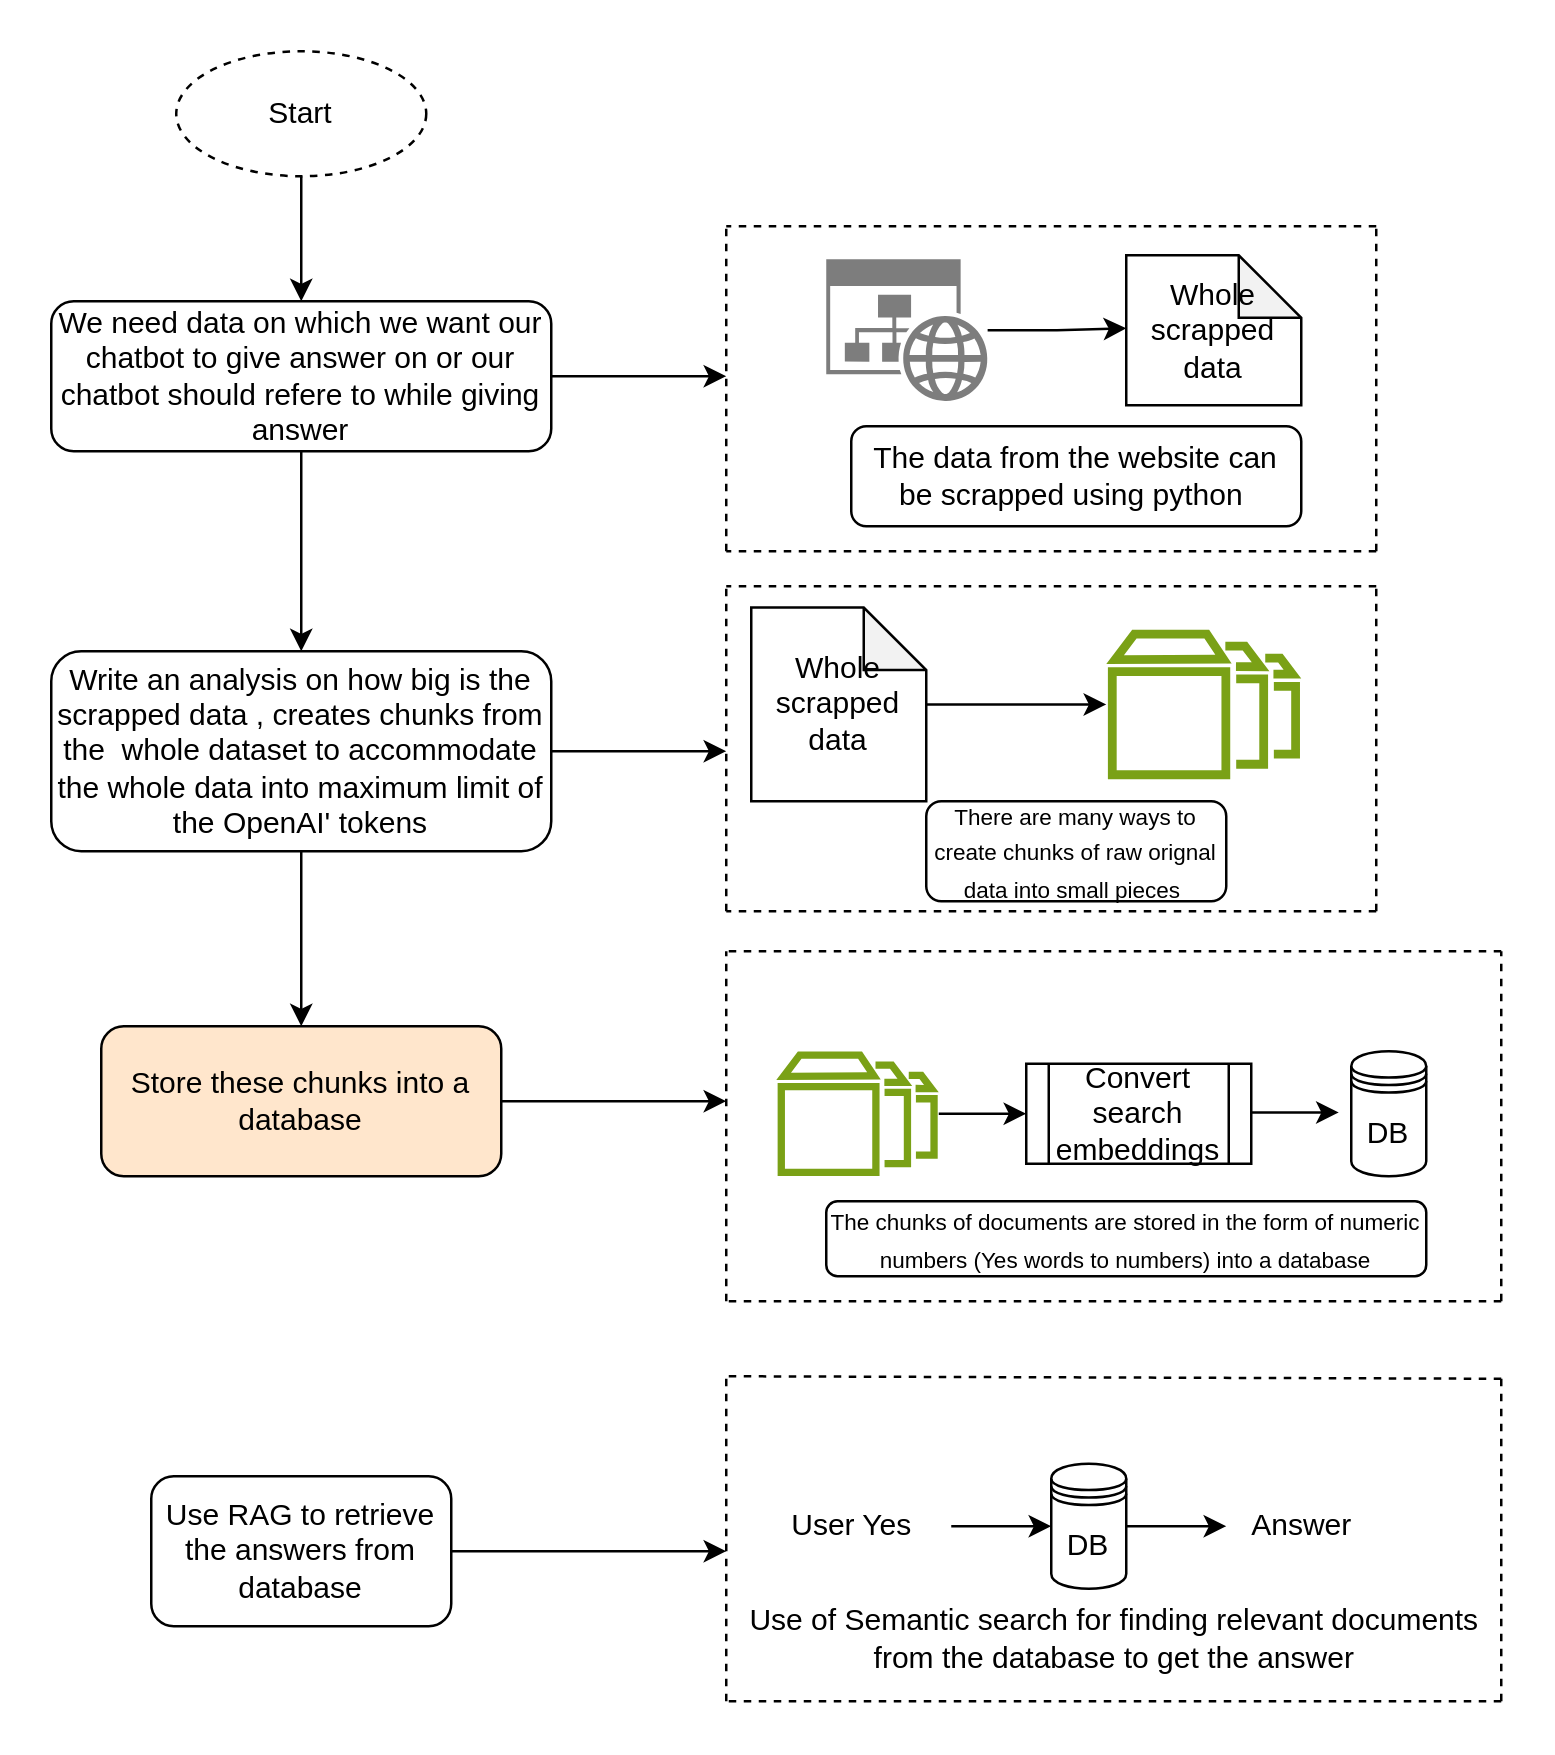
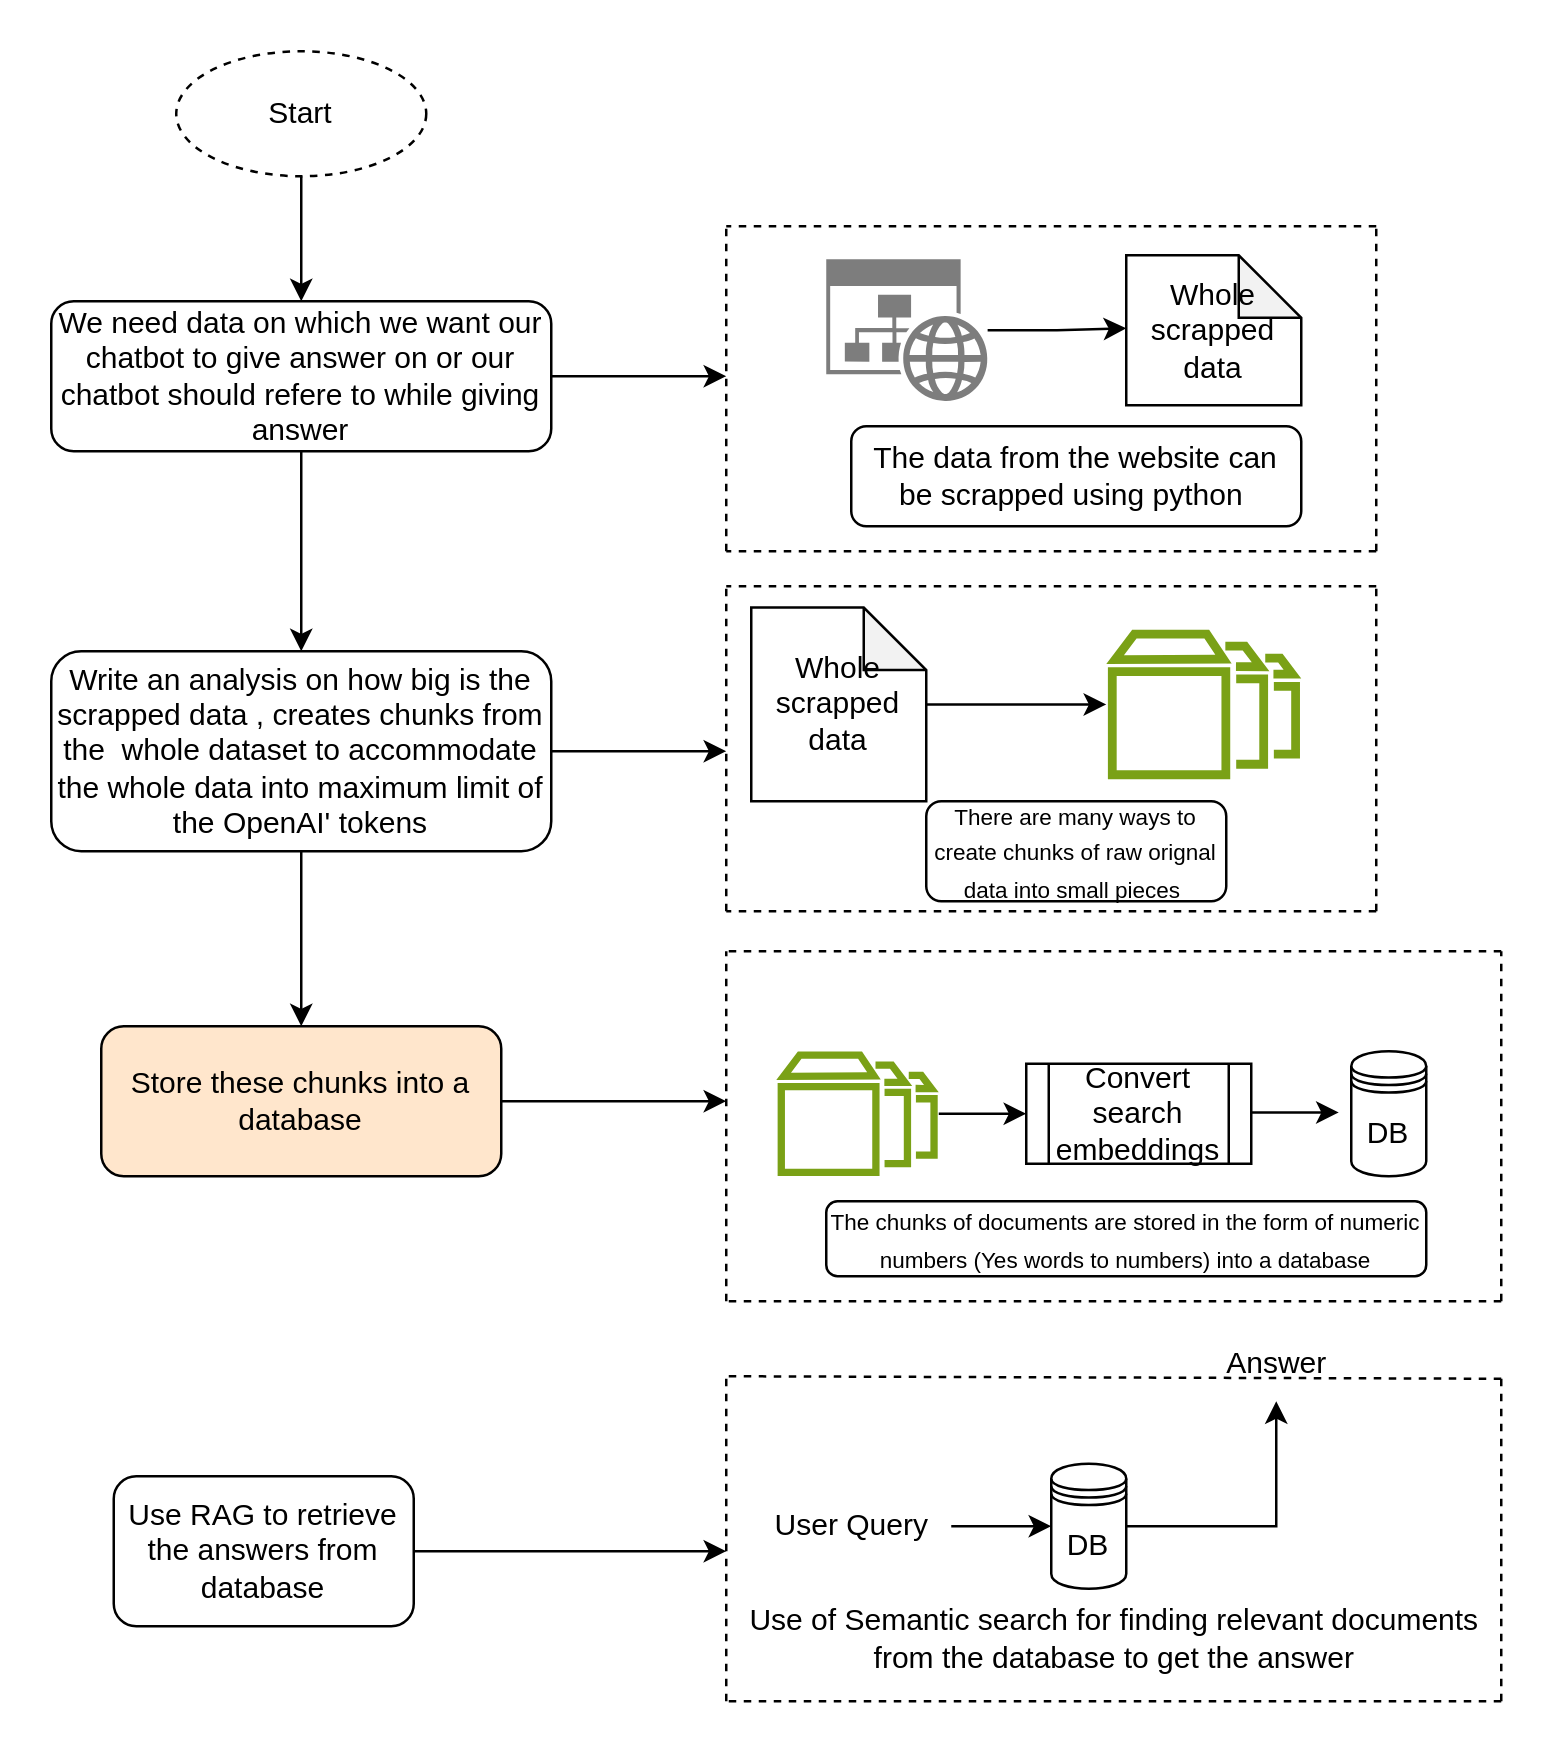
(853, 1526) -> (853, 1526)
(1301, 1526) -> (1276, 1364)
(301, 1551) -> (264, 1551)
